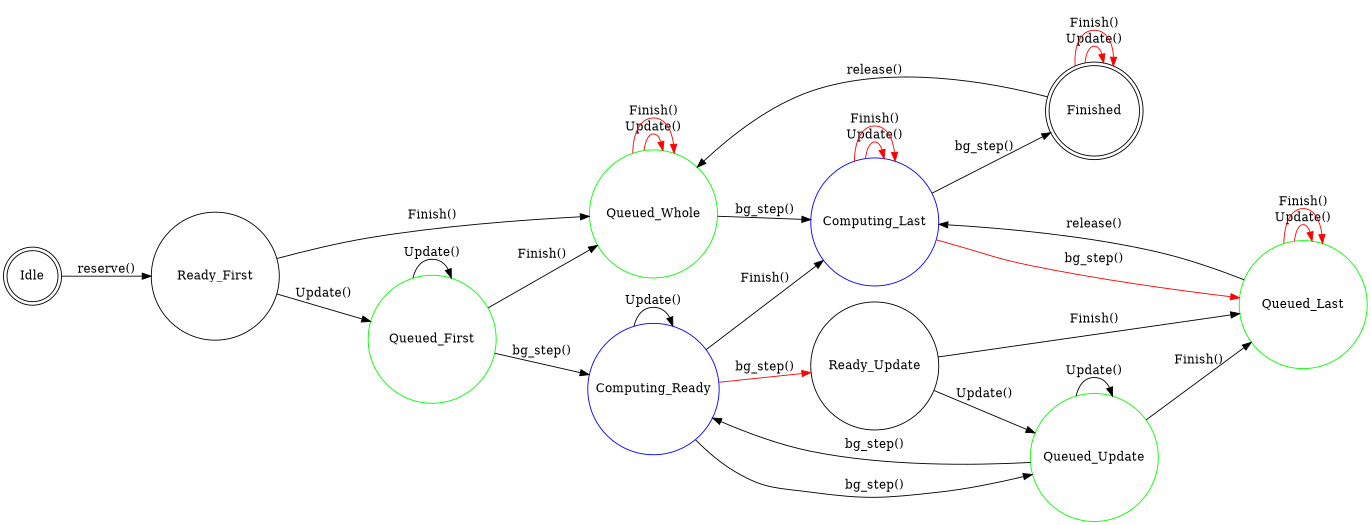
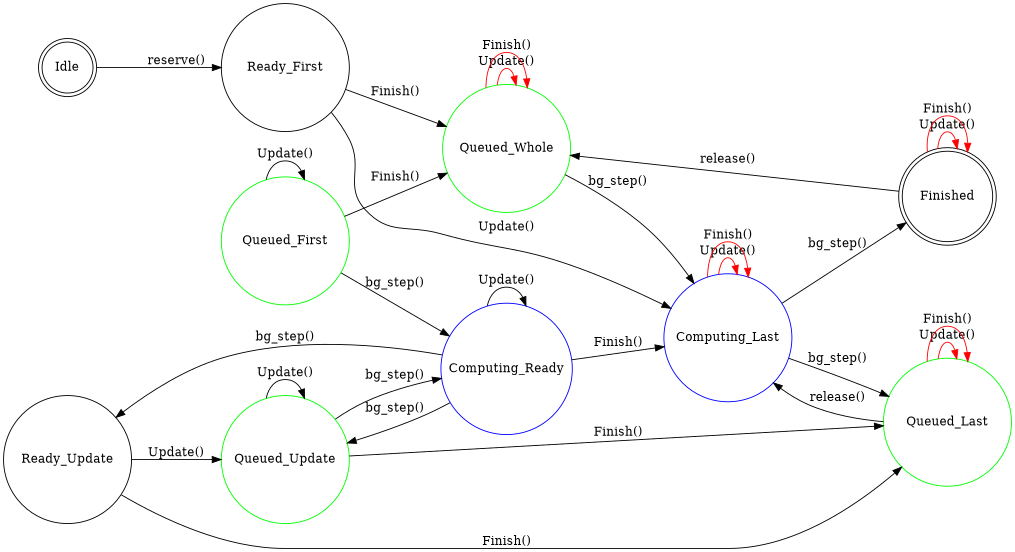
(1082, 275) -> (835, 375)
(319, 306) -> (463, 239)
(760, 378) -> (275, 347)
